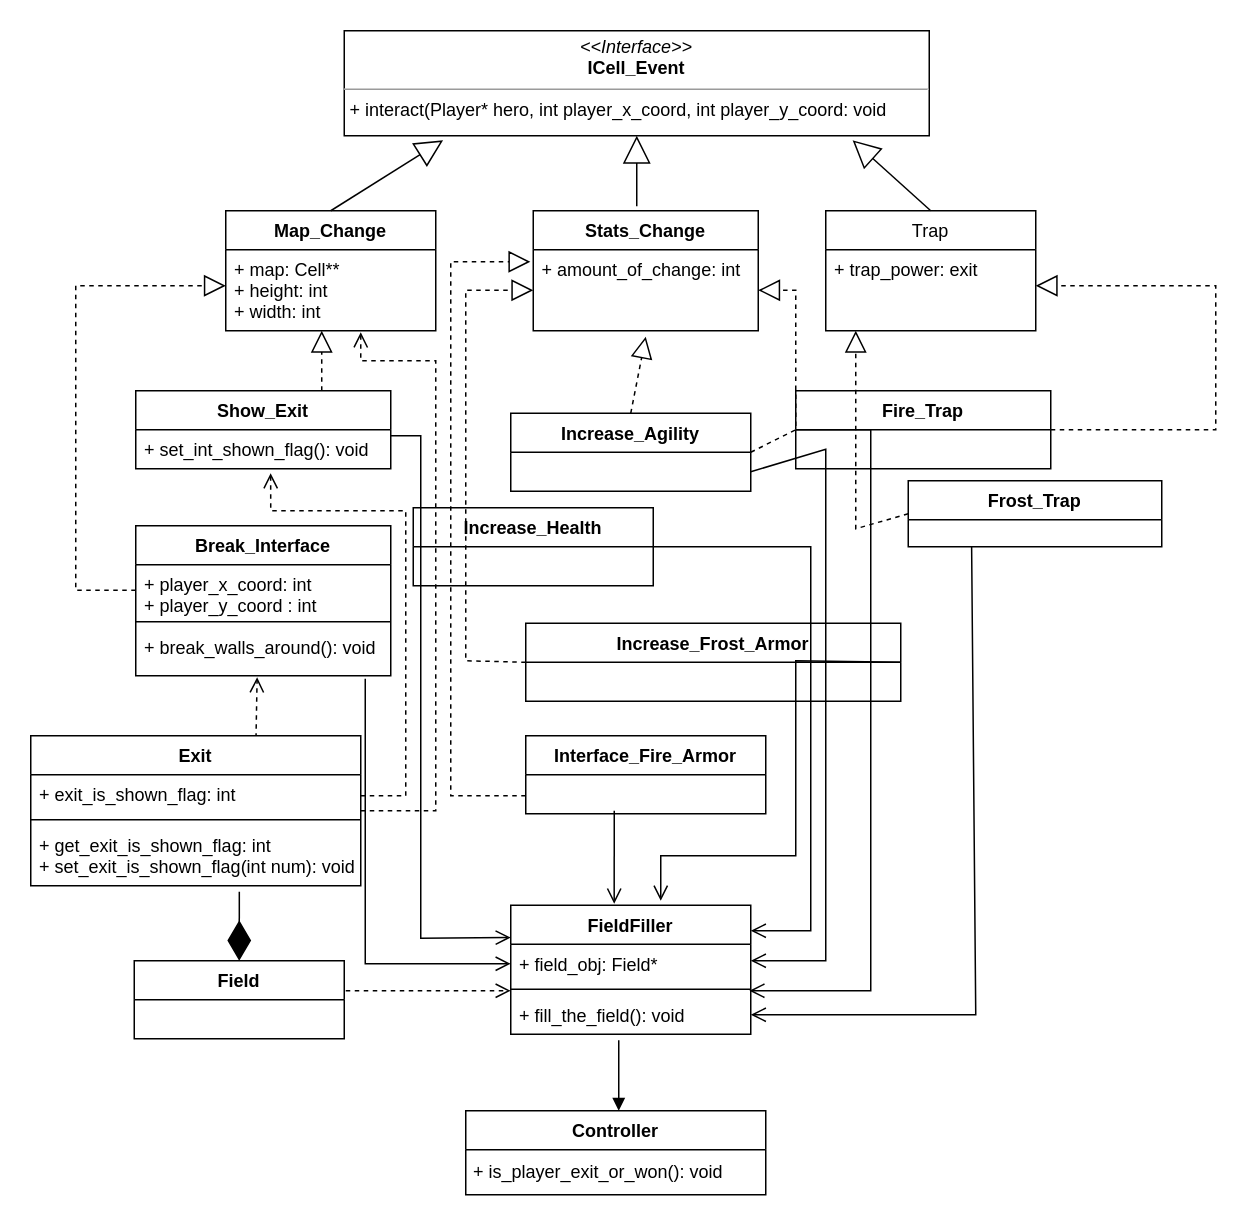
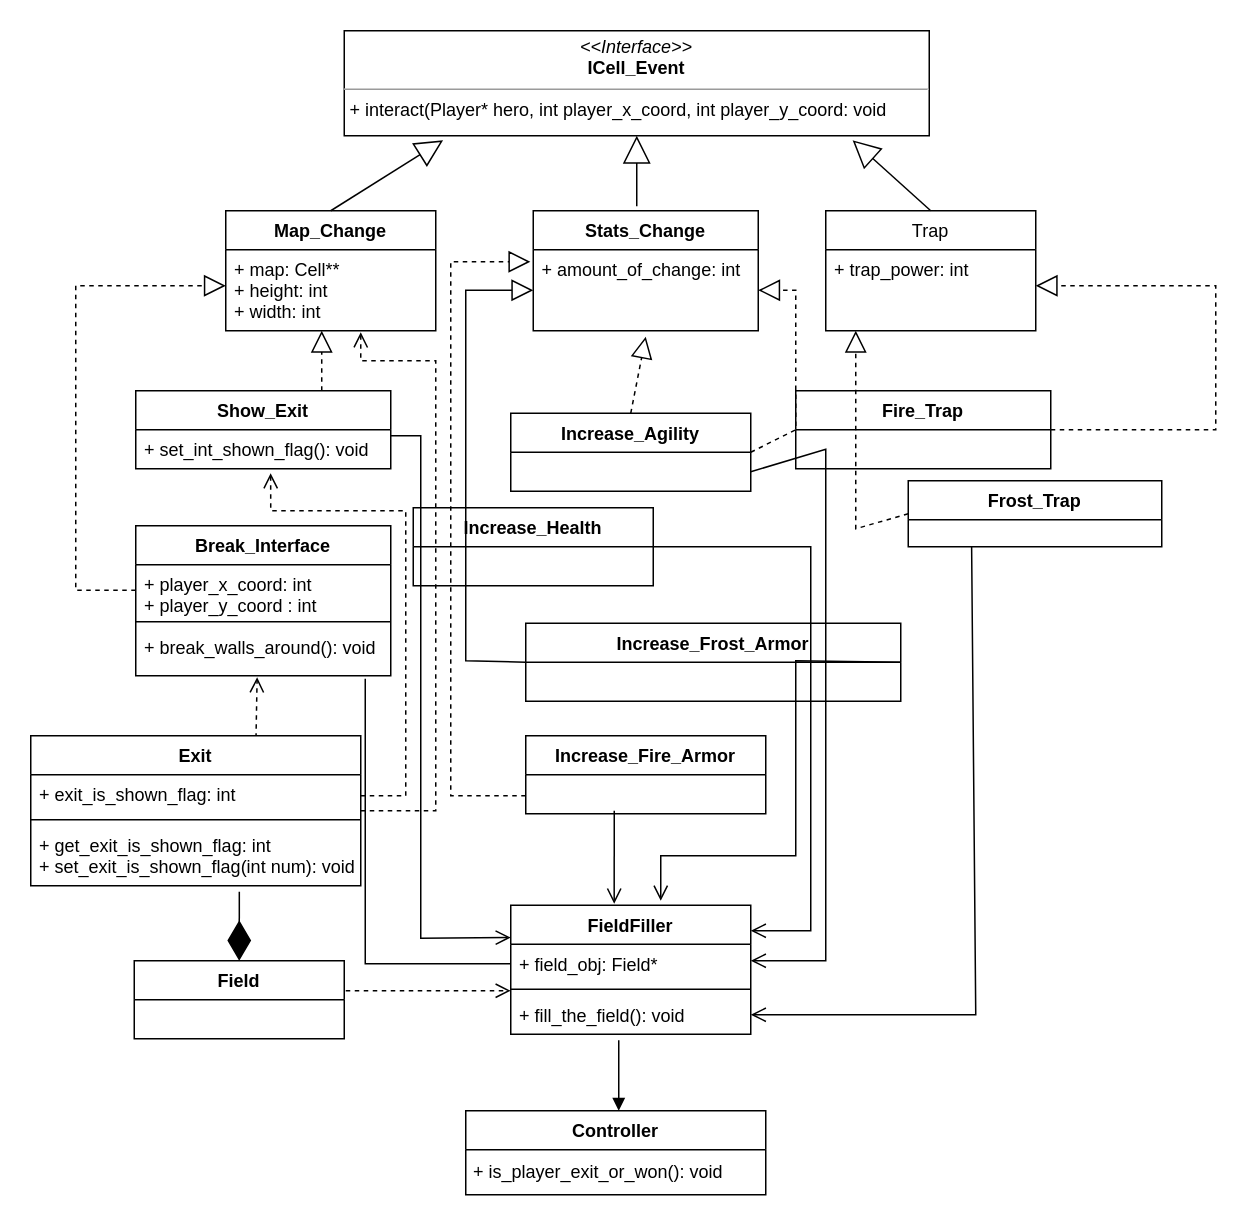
(915, 270) -> (910, 270)
(466, 381) -> (466, 381)
(645, 756) -> (645, 756)
(871, 768) -> none
(503, 964) -> (504, 964)
